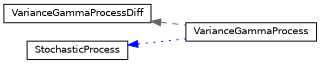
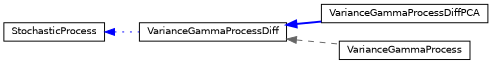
none -> (405, 14)
(162, 41) -> (127, 32)
